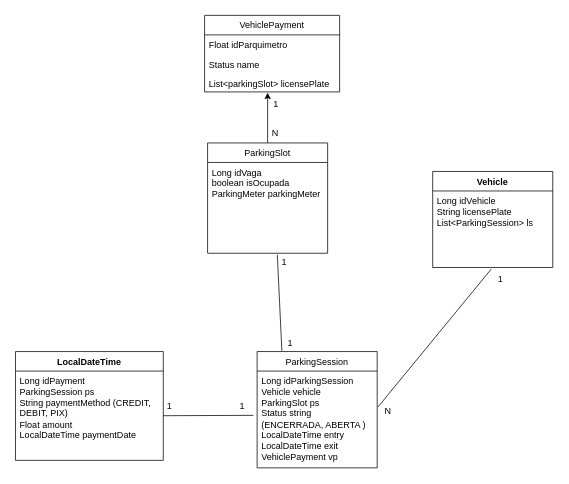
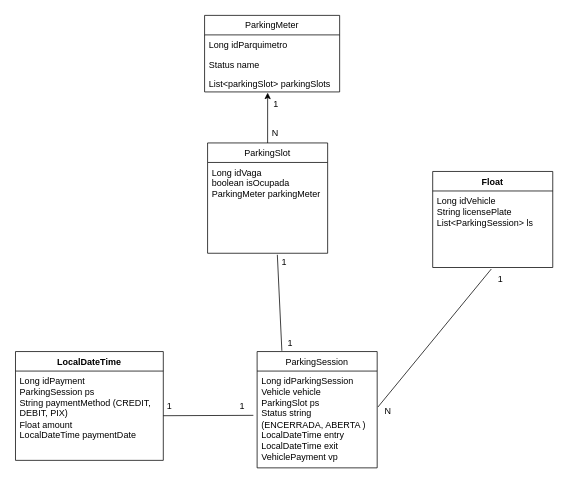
(272, 25) -> (272, 25)
(252, 46) -> (251, 46)
(273, 90) -> (273, 90)
(492, 182) -> (492, 182)
